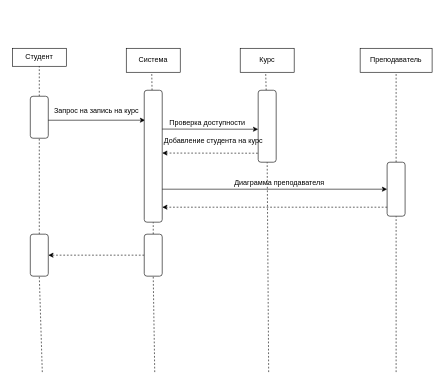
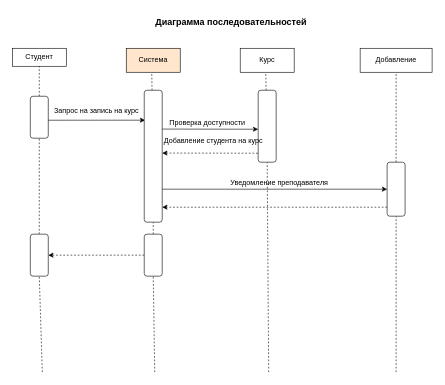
none -> (231, 21)
(153, 60) -> (153, 60)
(396, 60) -> (396, 60)
(280, 183) -> (280, 183)
